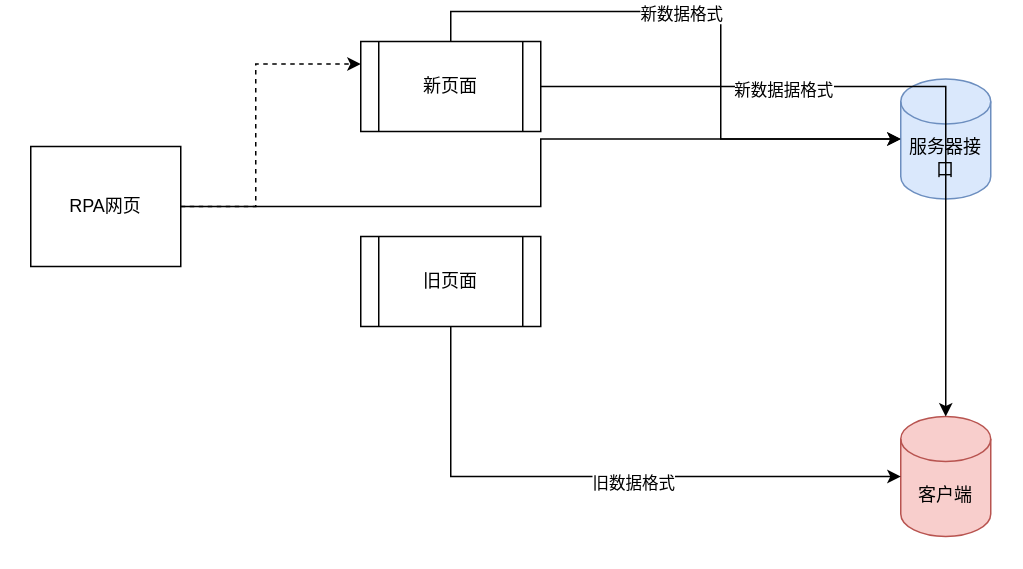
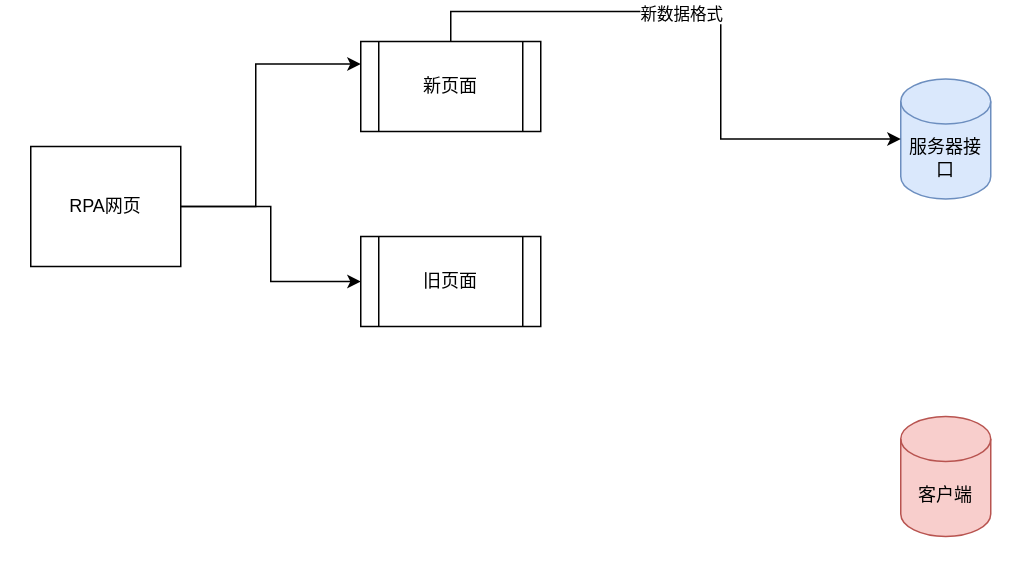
(903, 86) -> none
(256, 87) -> (256, 87)
(527, 206) -> (272, 281)
(596, 476) -> none
